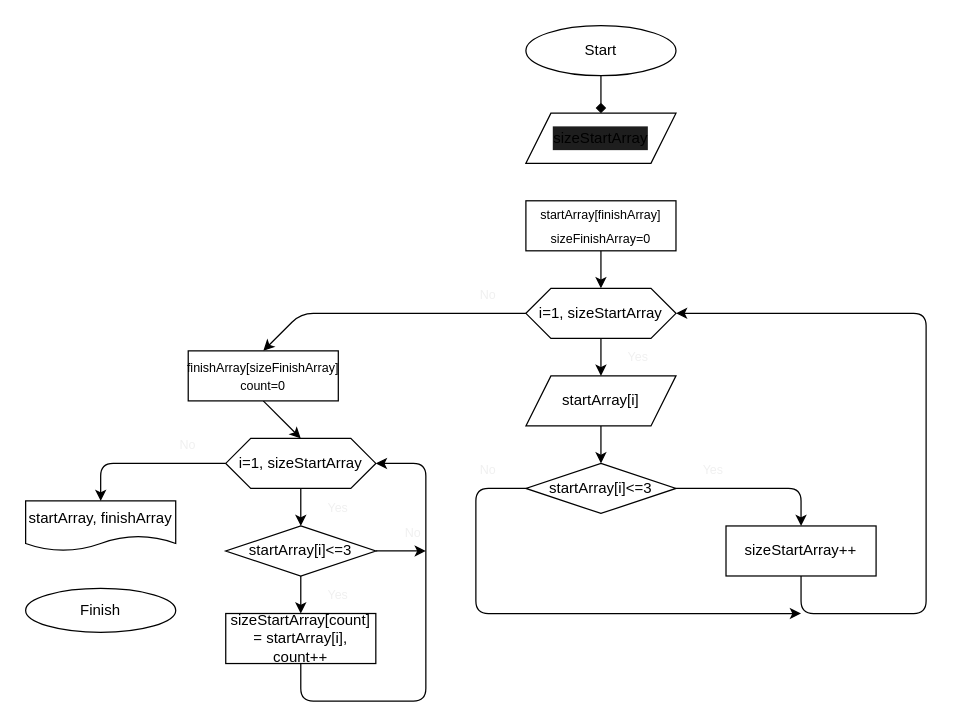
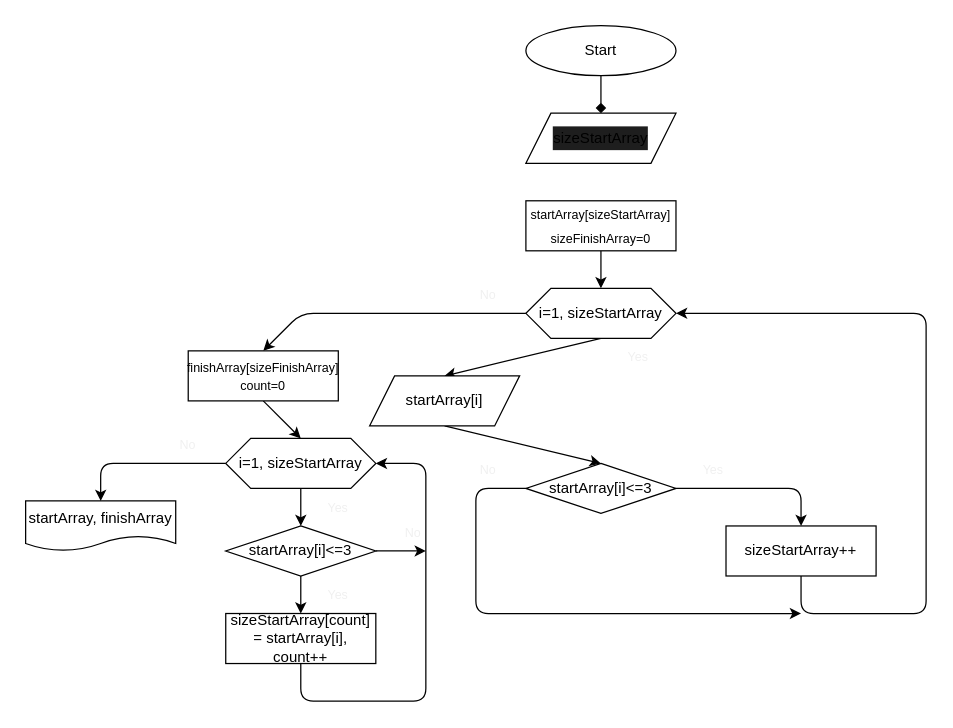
(601, 226) -> (601, 226)
(601, 401) -> (444, 401)
(101, 610) -> none
